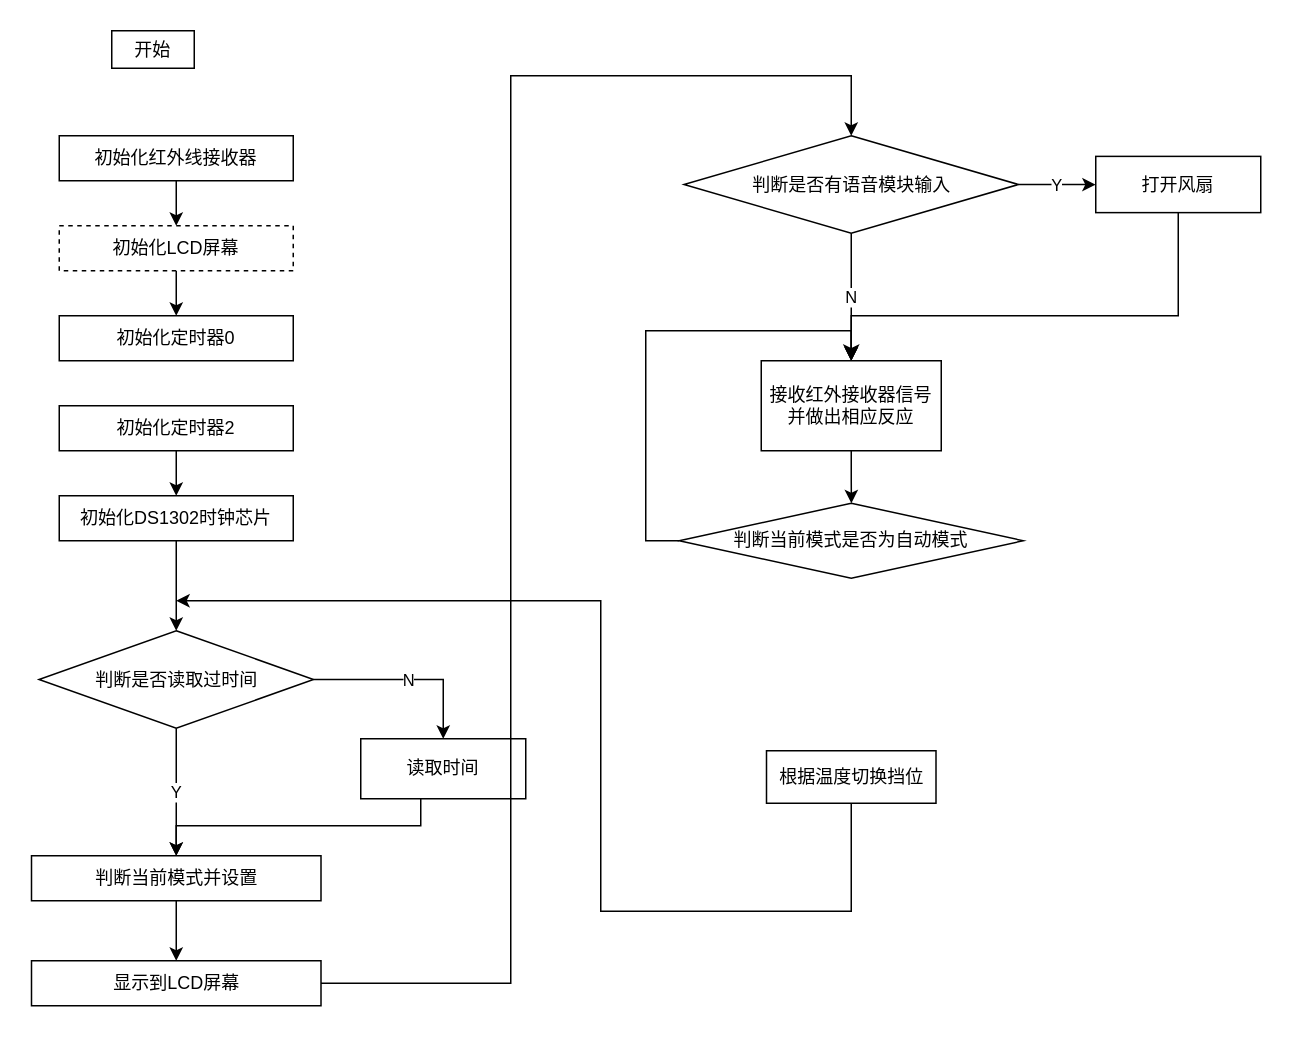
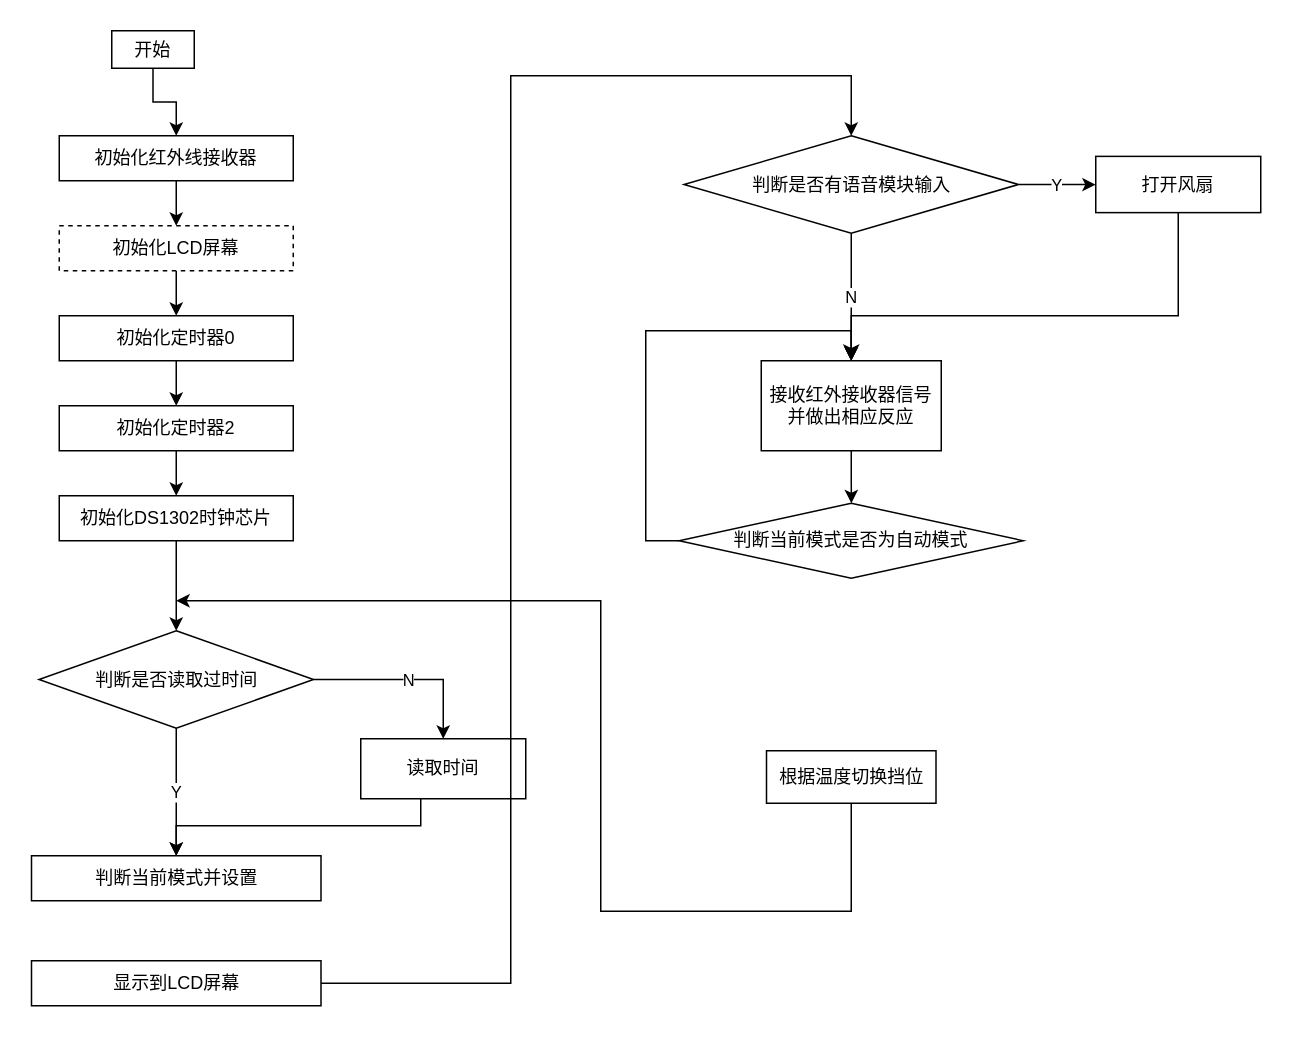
none -> (160, 102)
none -> (176, 389)
(176, 926) -> none
